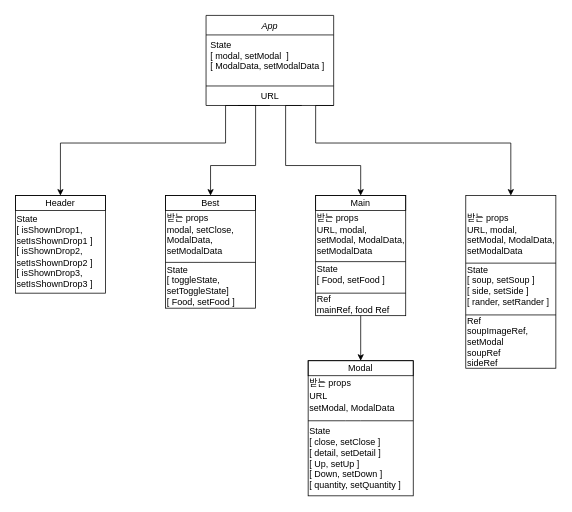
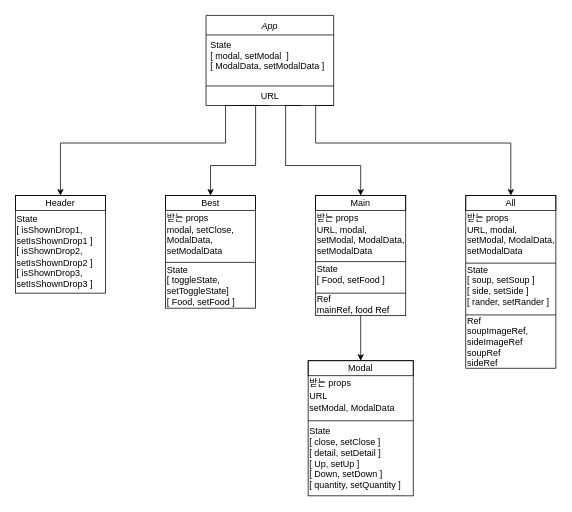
none -> (510, 203)
(511, 342) -> (511, 342)
